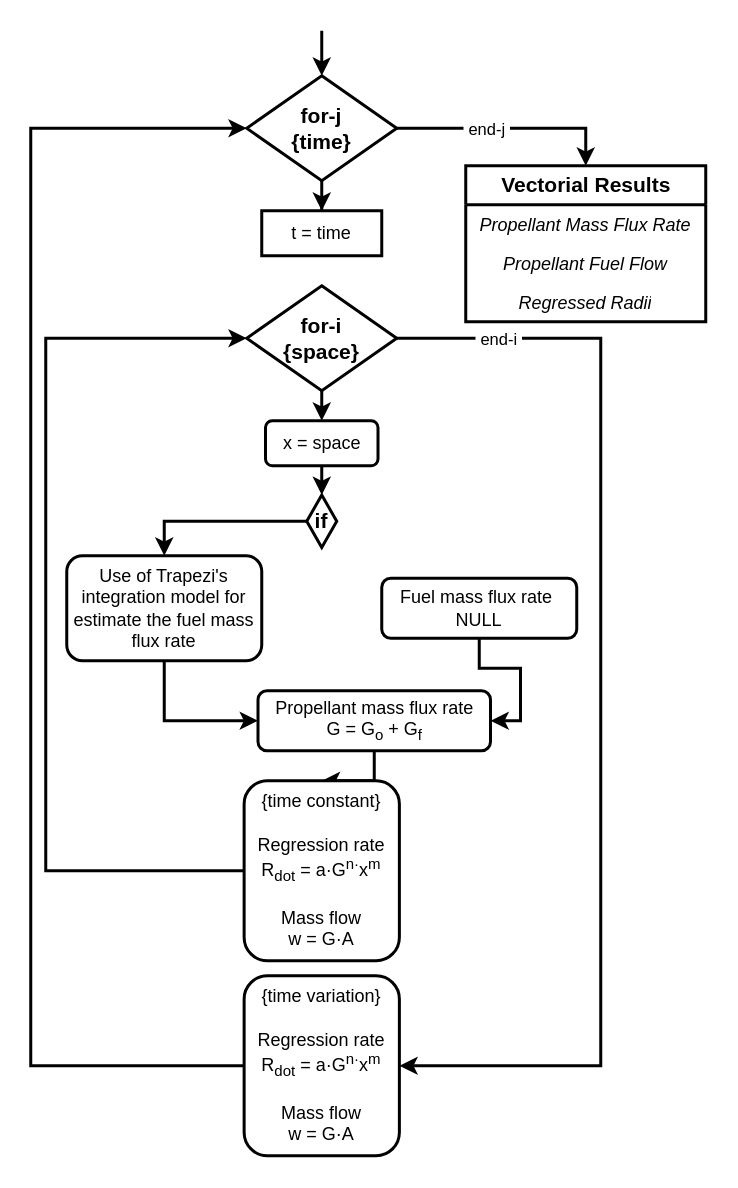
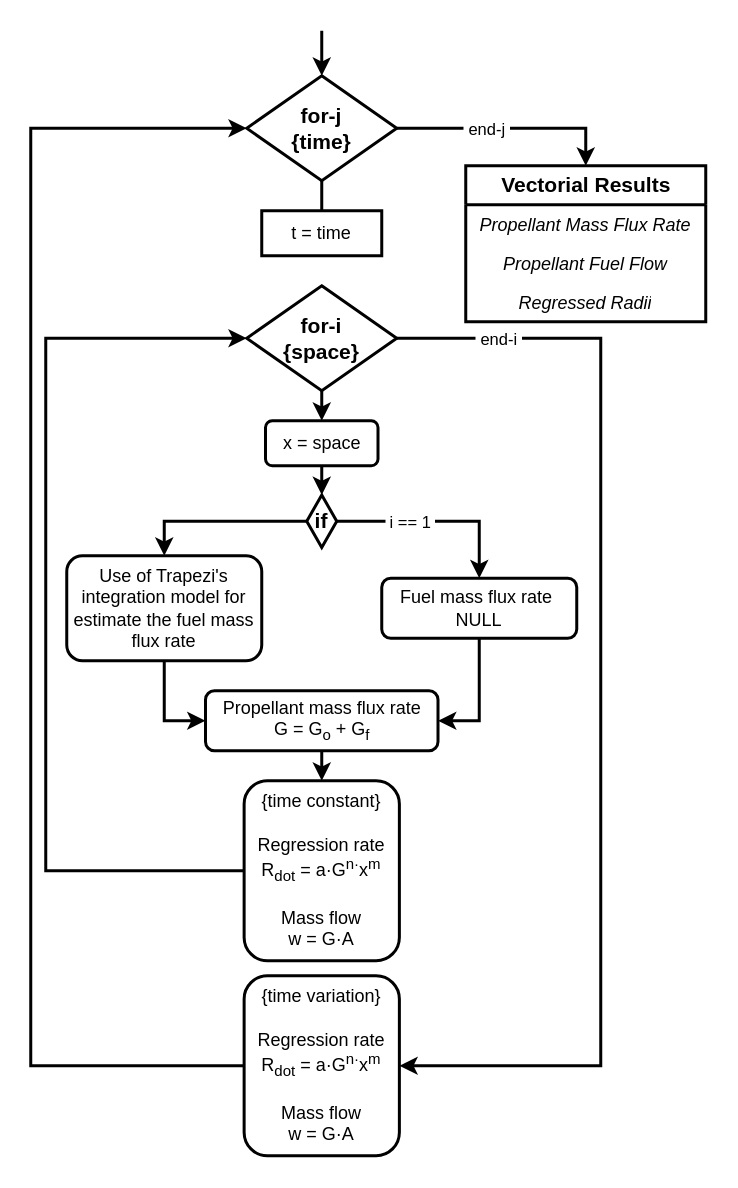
(322, 195) -> (322, 200)
none -> (428, 521)
(374, 721) -> (322, 721)
